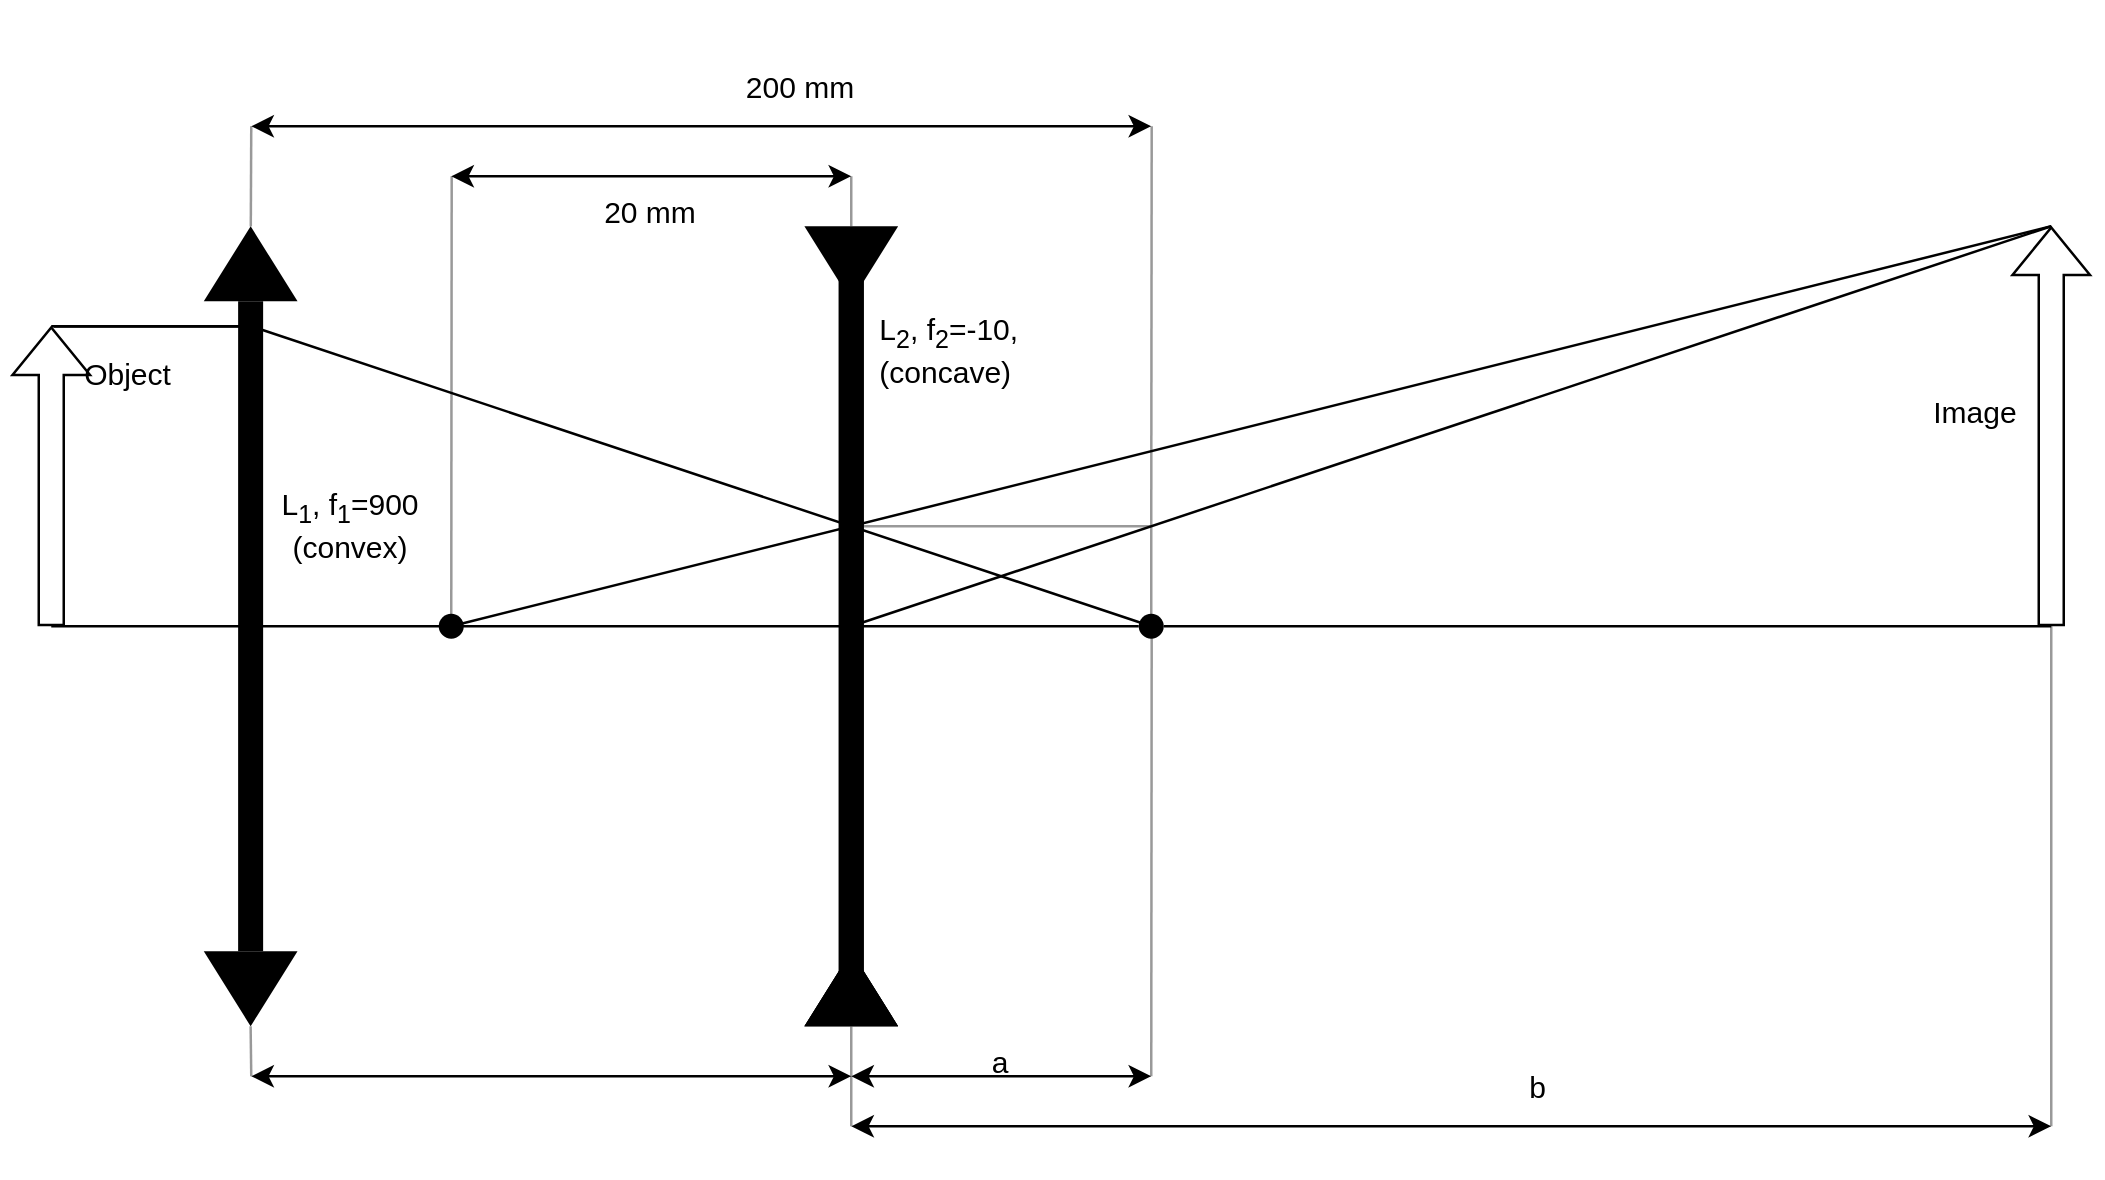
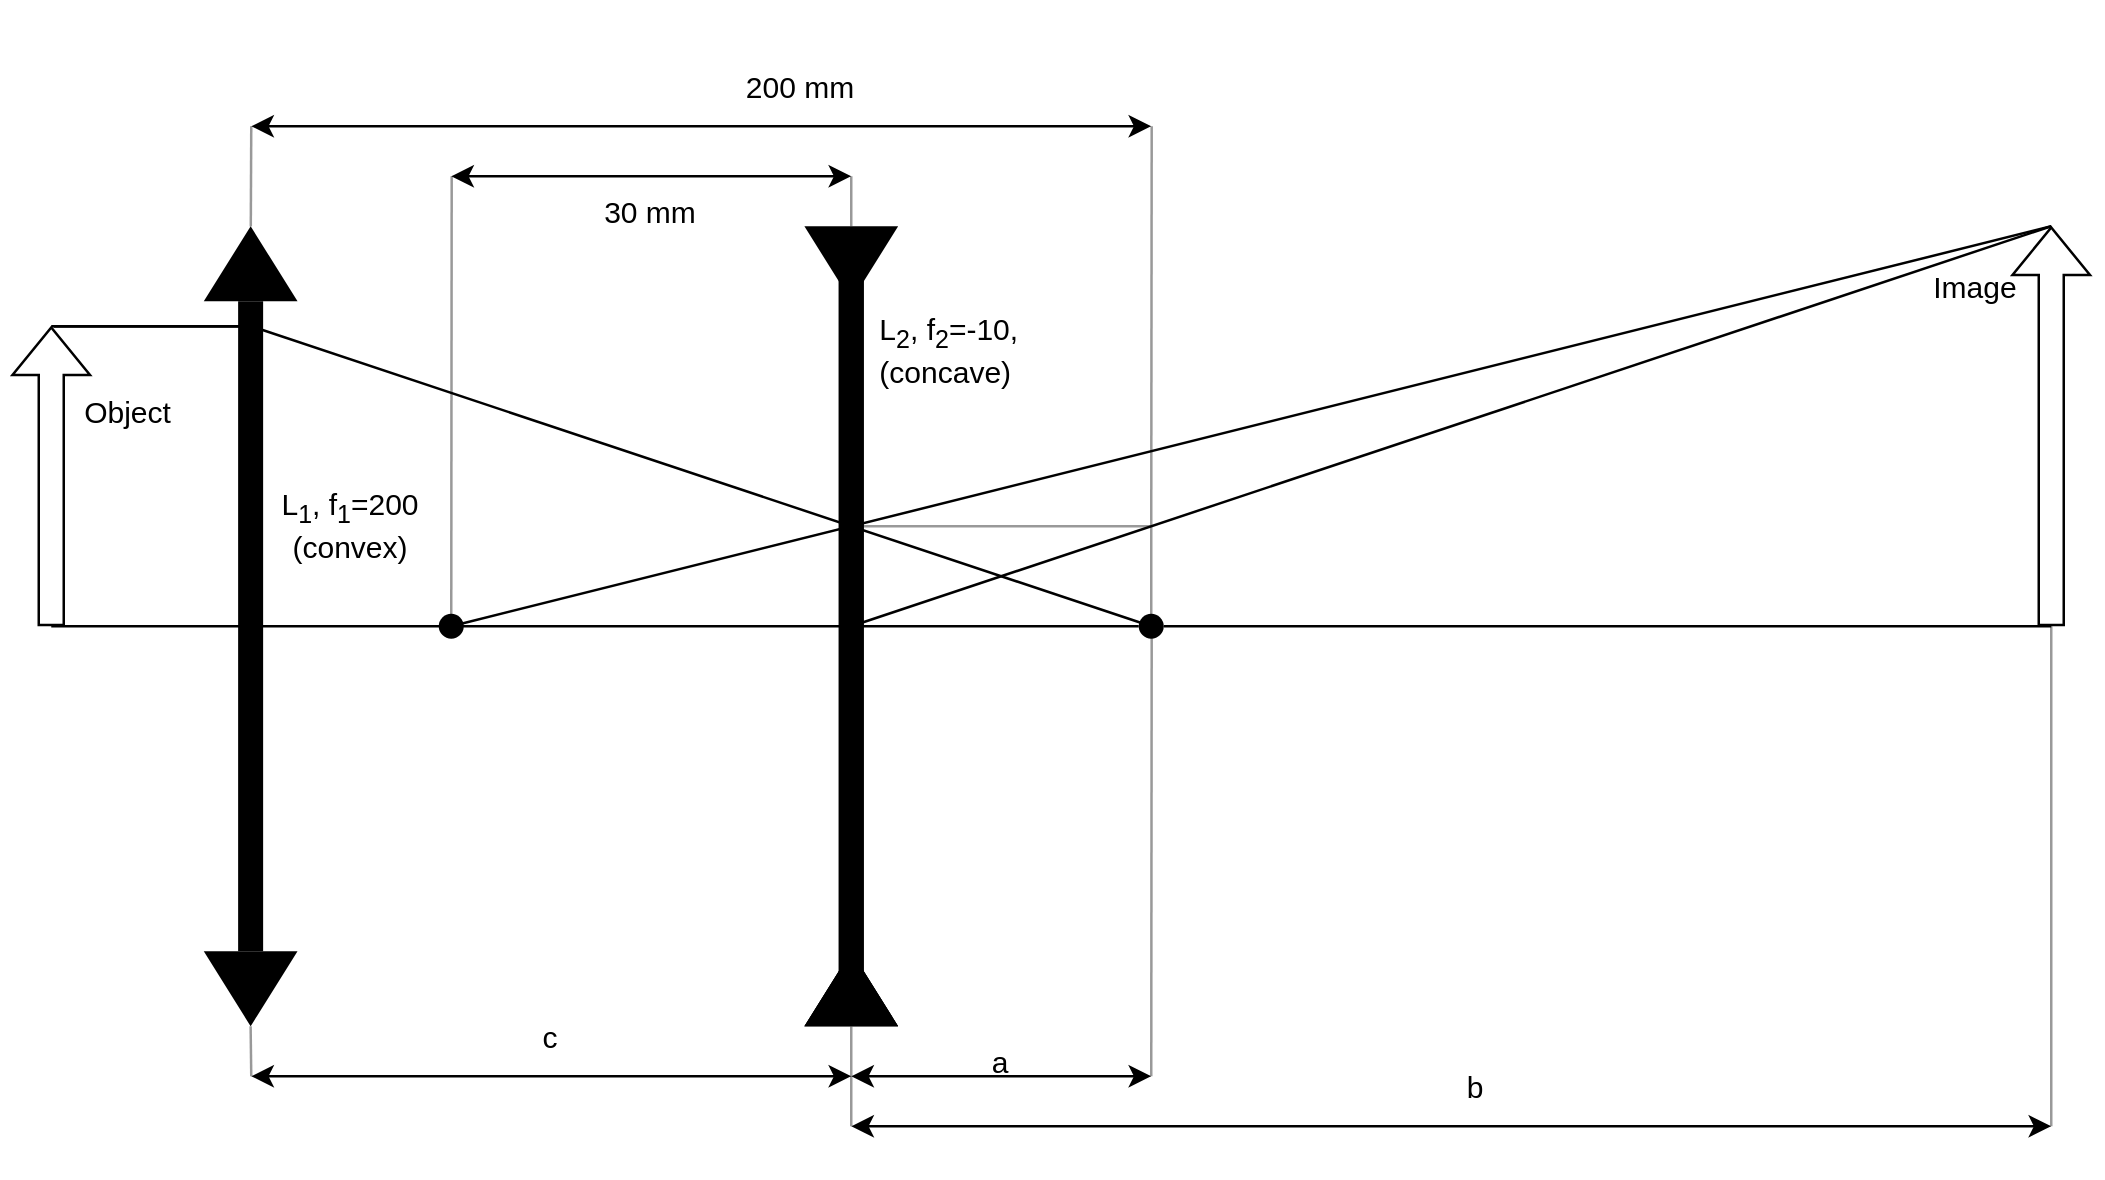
(651, 214) -> (651, 214)
(129, 376) -> (129, 414)
(1976, 414) -> (1976, 289)
(351, 526) -> (351, 526)
none -> (551, 1039)
(1539, 1089) -> (1476, 1089)
